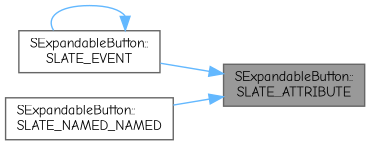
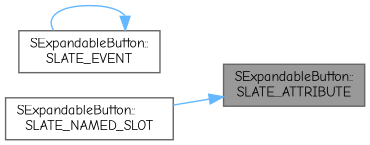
(185, 67) -> none
(89, 119) -> (89, 119)
